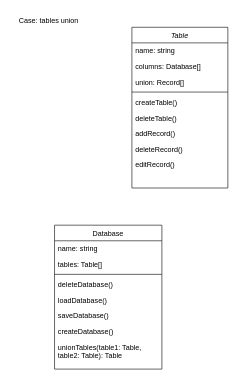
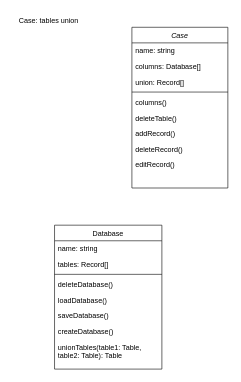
(179, 35) -> (179, 35)
(160, 103) -> (152, 103)
(84, 265) -> (87, 265)
